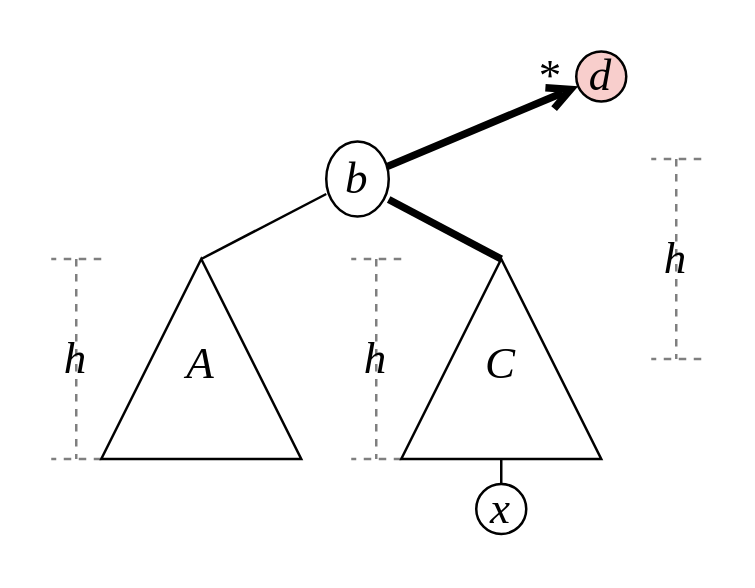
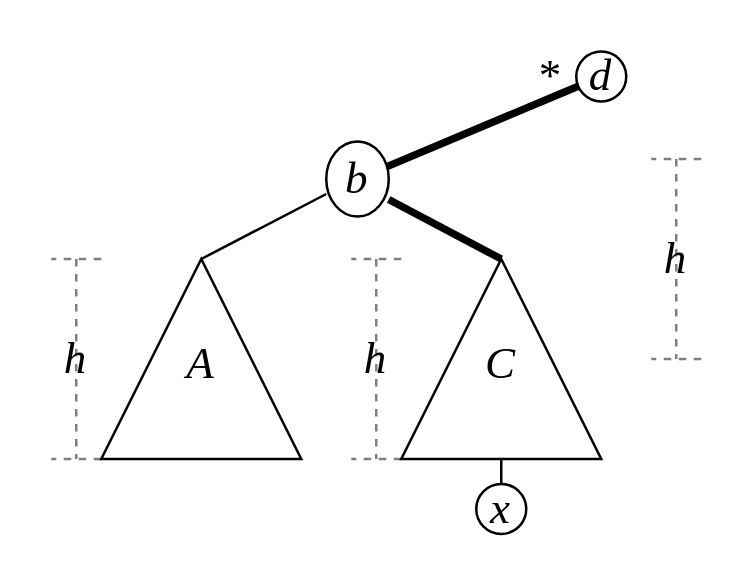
(601, 76) -> (601, 76)
(561, 93) -> (575, 88)
